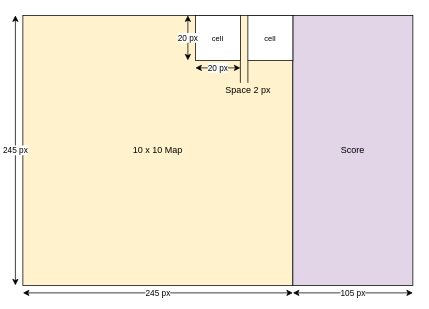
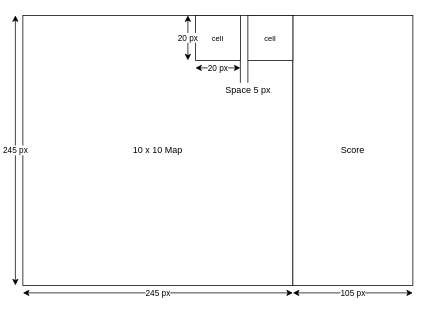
(248, 90) -> (248, 90)
(158, 150) -> (158, 150)
(353, 150) -> (353, 150)
